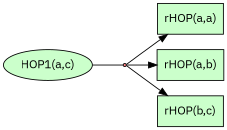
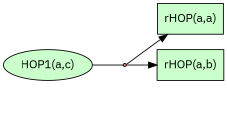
(190, 111) -> none
